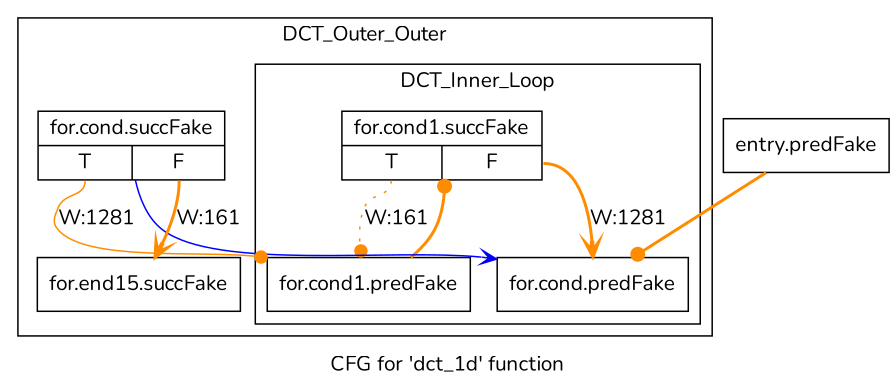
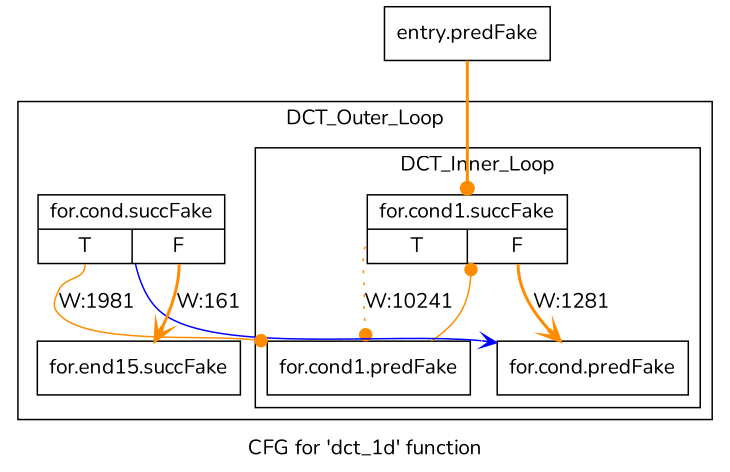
(365, 35) -> (365, 119)
(97, 219) -> (97, 302)
(396, 219) -> (409, 302)
(689, 222) -> (467, 121)
(435, 229) -> (460, 314)
